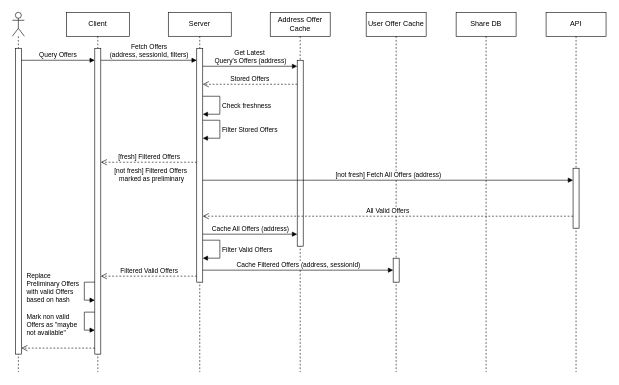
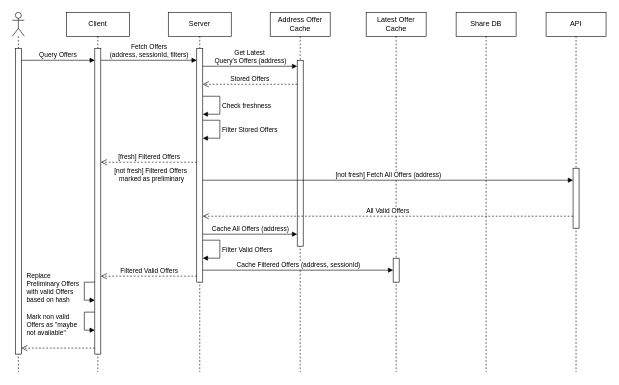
(396, 24) -> (396, 24)
